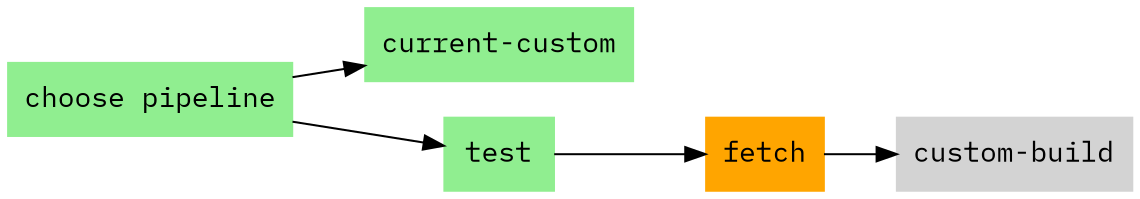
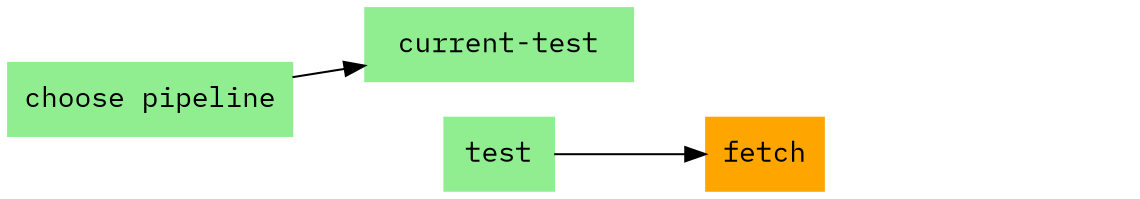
(499, 45) -> (499, 45)
(358, 132) -> none
(1015, 154) -> none
